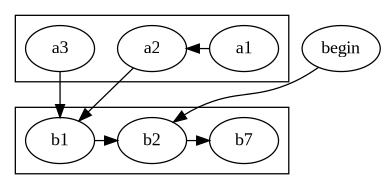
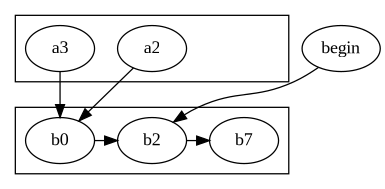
(244, 49) -> none
(60, 141) -> (60, 141)
